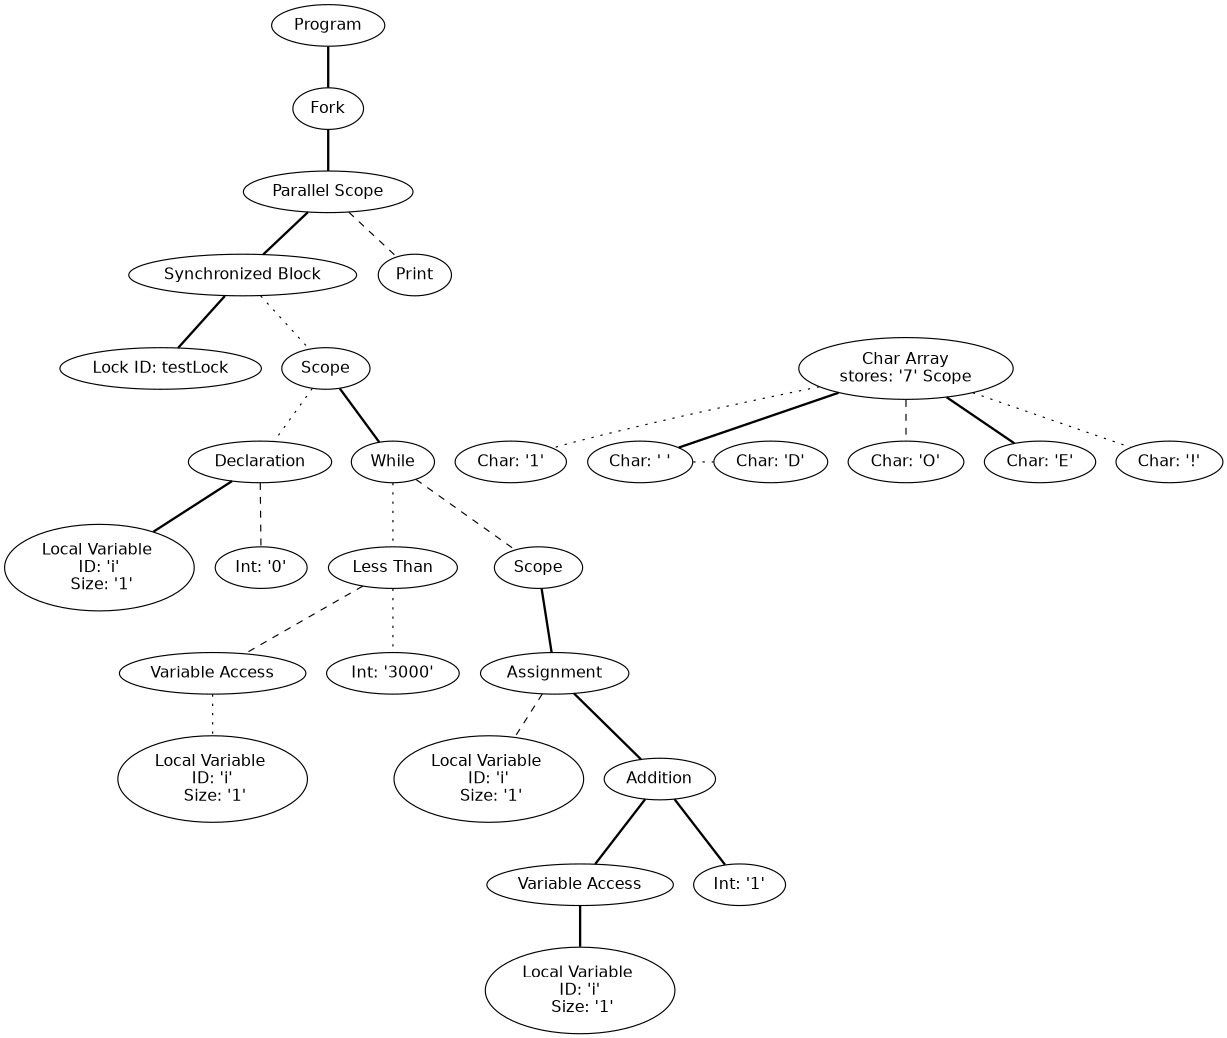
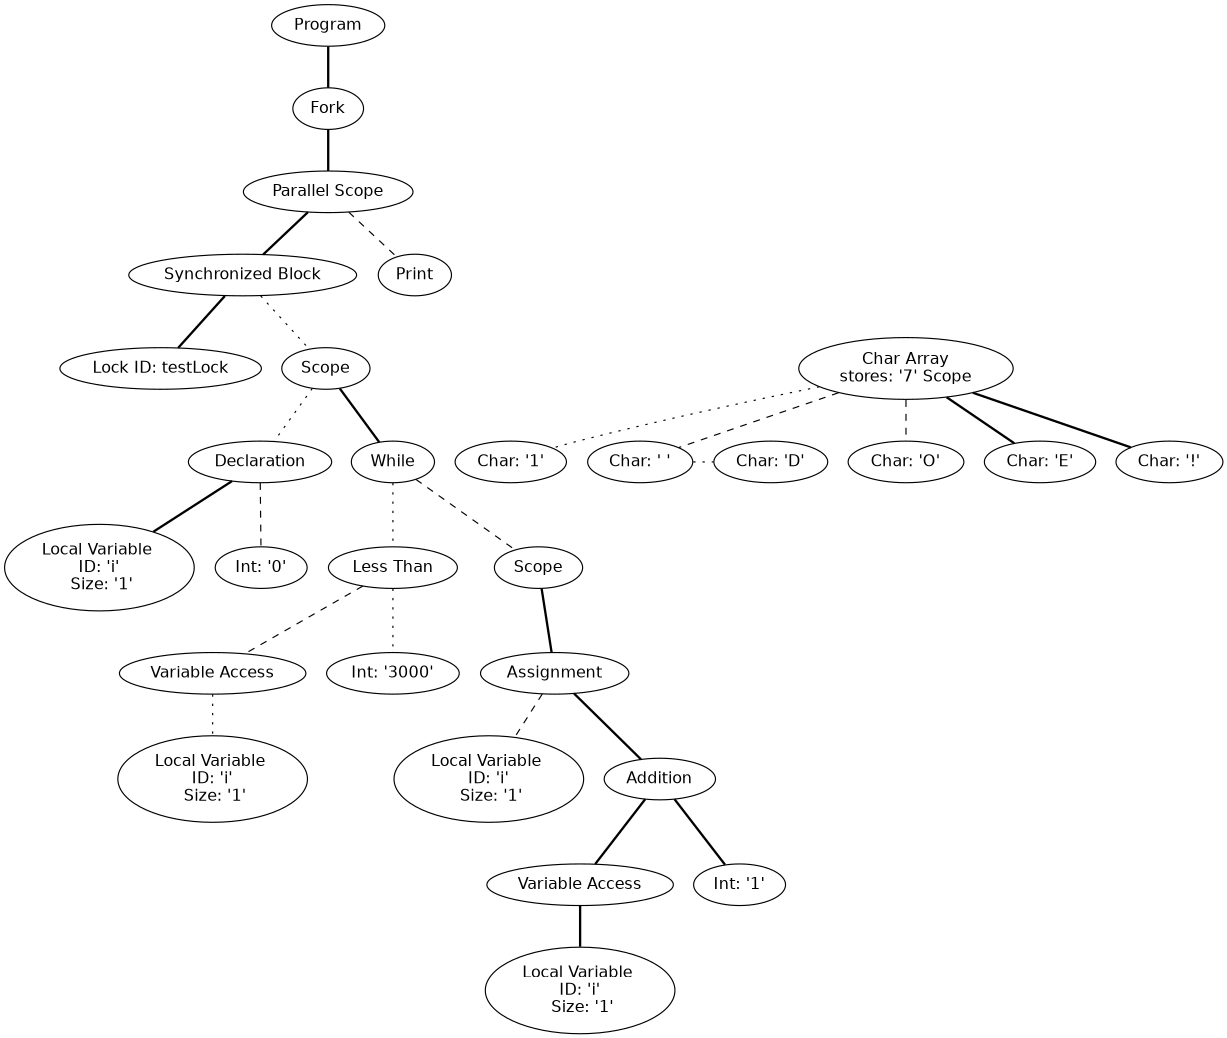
(759, 420) -> (759, 420)
(1052, 420) -> (1052, 420)
